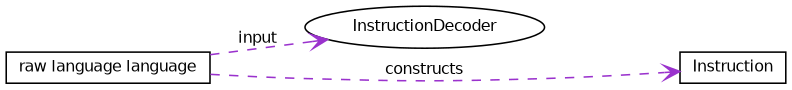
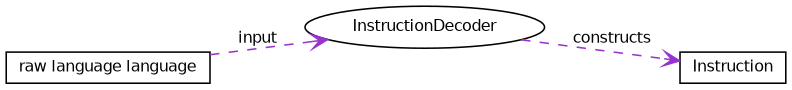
(437, 81) -> (592, 49)
